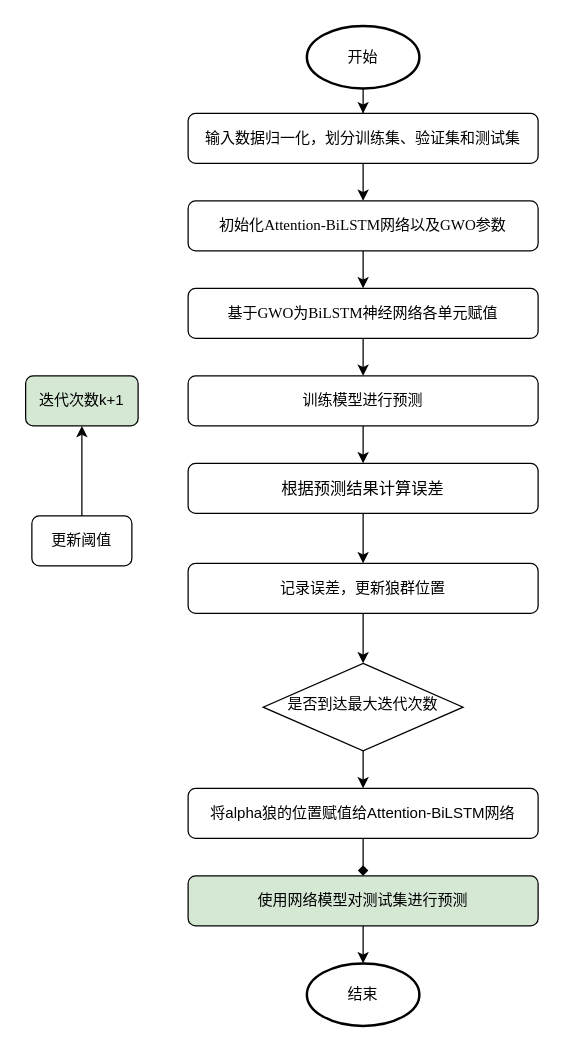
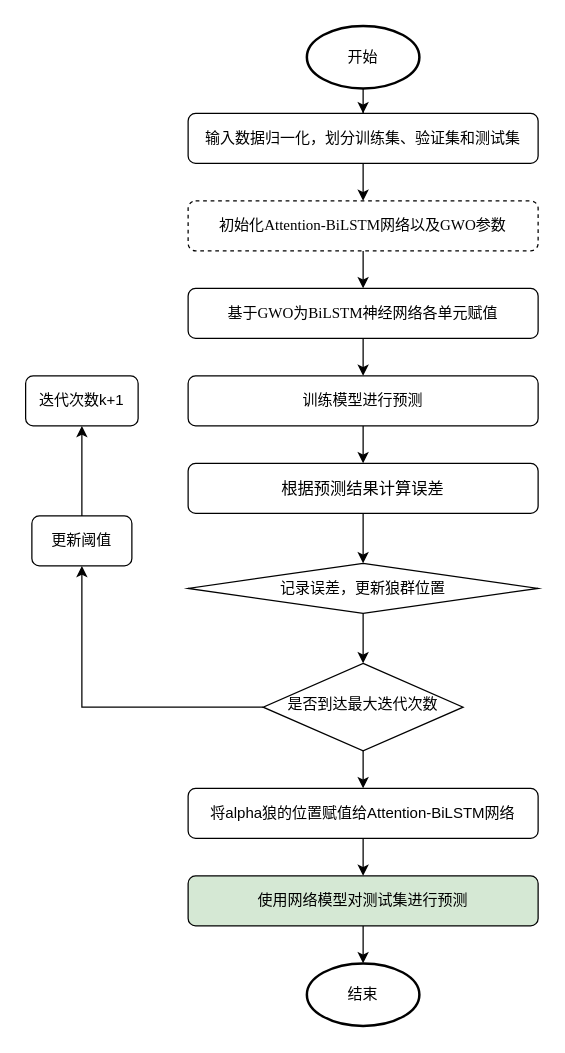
(363, 226) -> (363, 226)
(82, 401) -> (82, 401)
(363, 588) -> (363, 588)
none -> (106, 707)
(363, 865) -> (363, 866)
